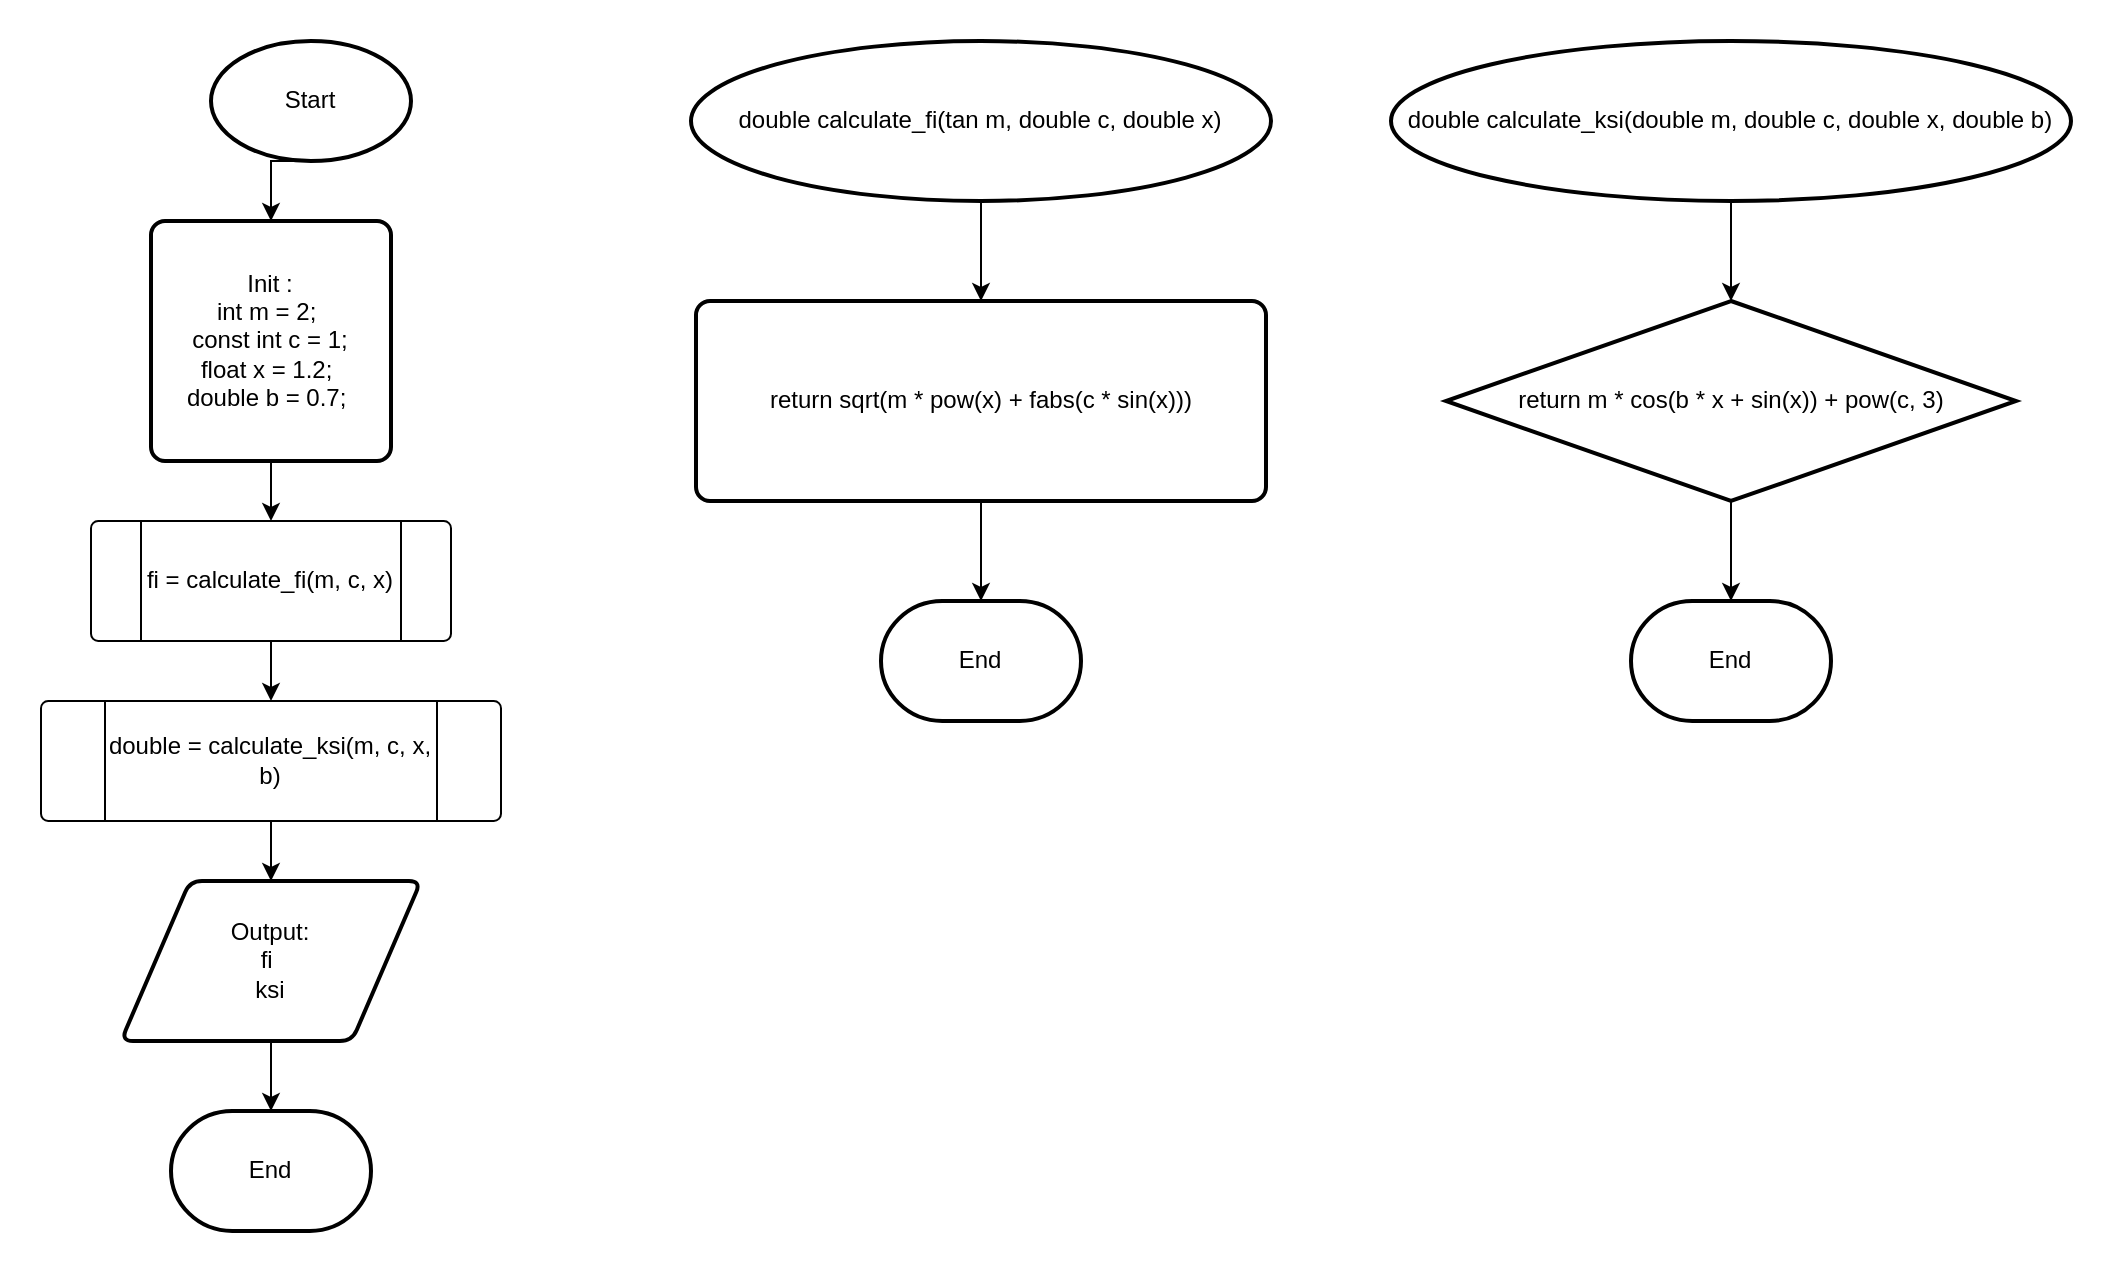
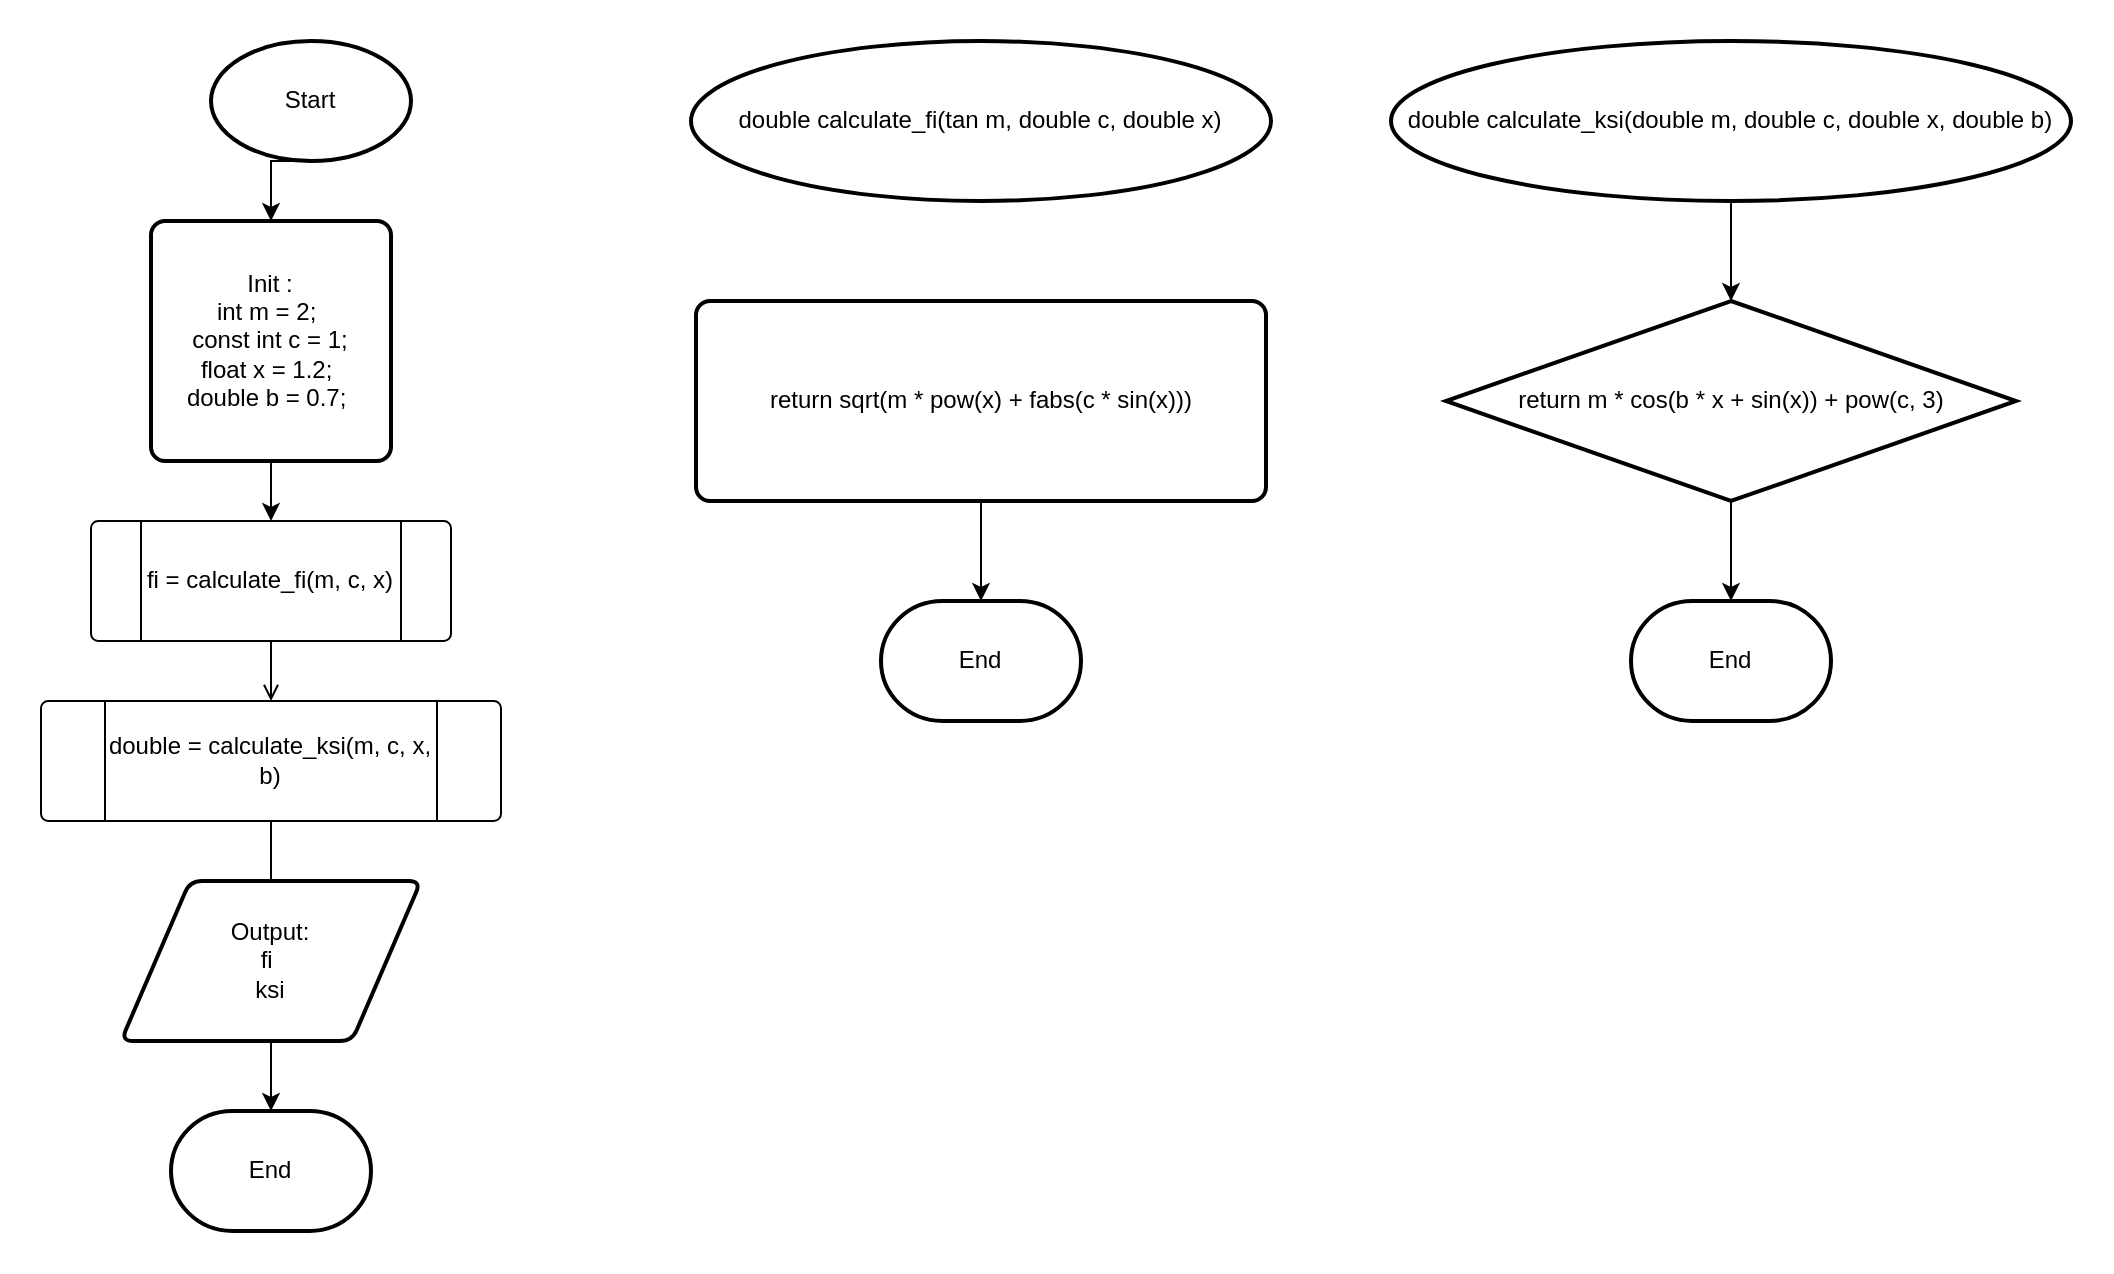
(981, 244) -> none
(271, 686) -> (271, 688)
(271, 866) -> (271, 871)
